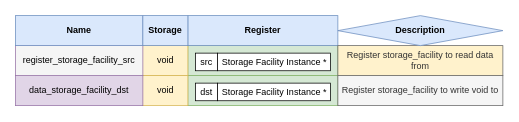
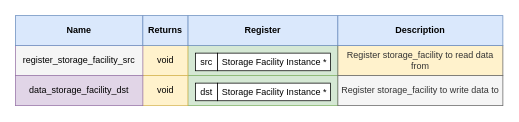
(165, 30) -> (165, 30)
(420, 30) -> (420, 30)
(420, 90) -> (420, 90)
